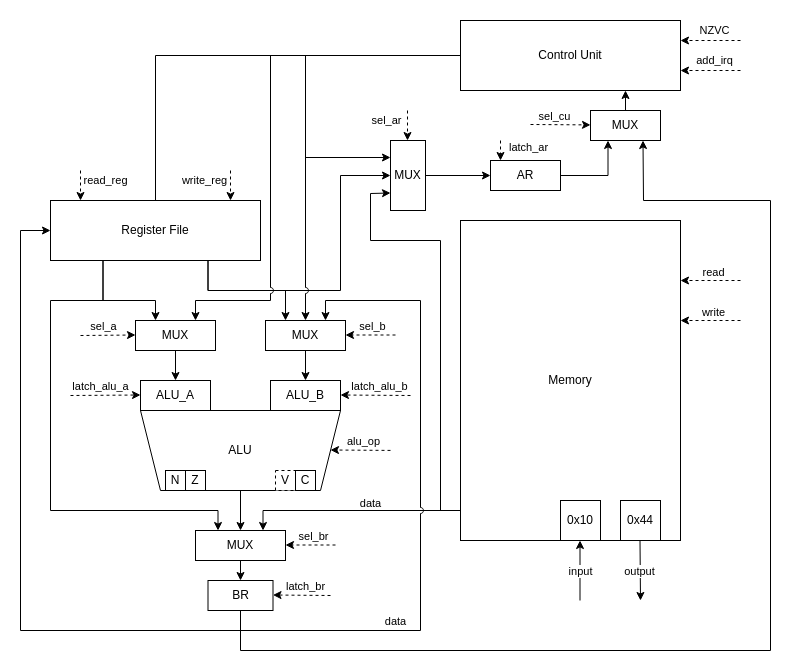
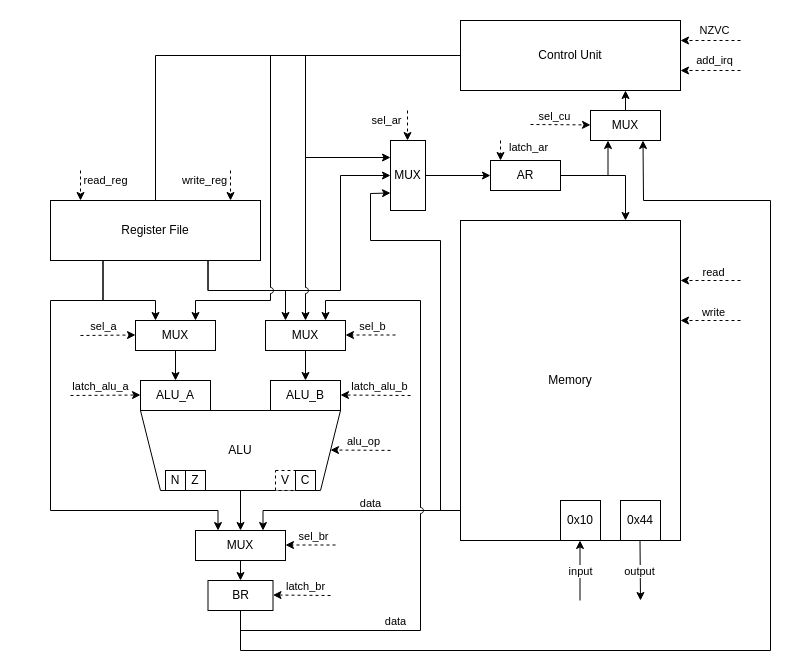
none -> (626, 187)
(21, 529) -> none
